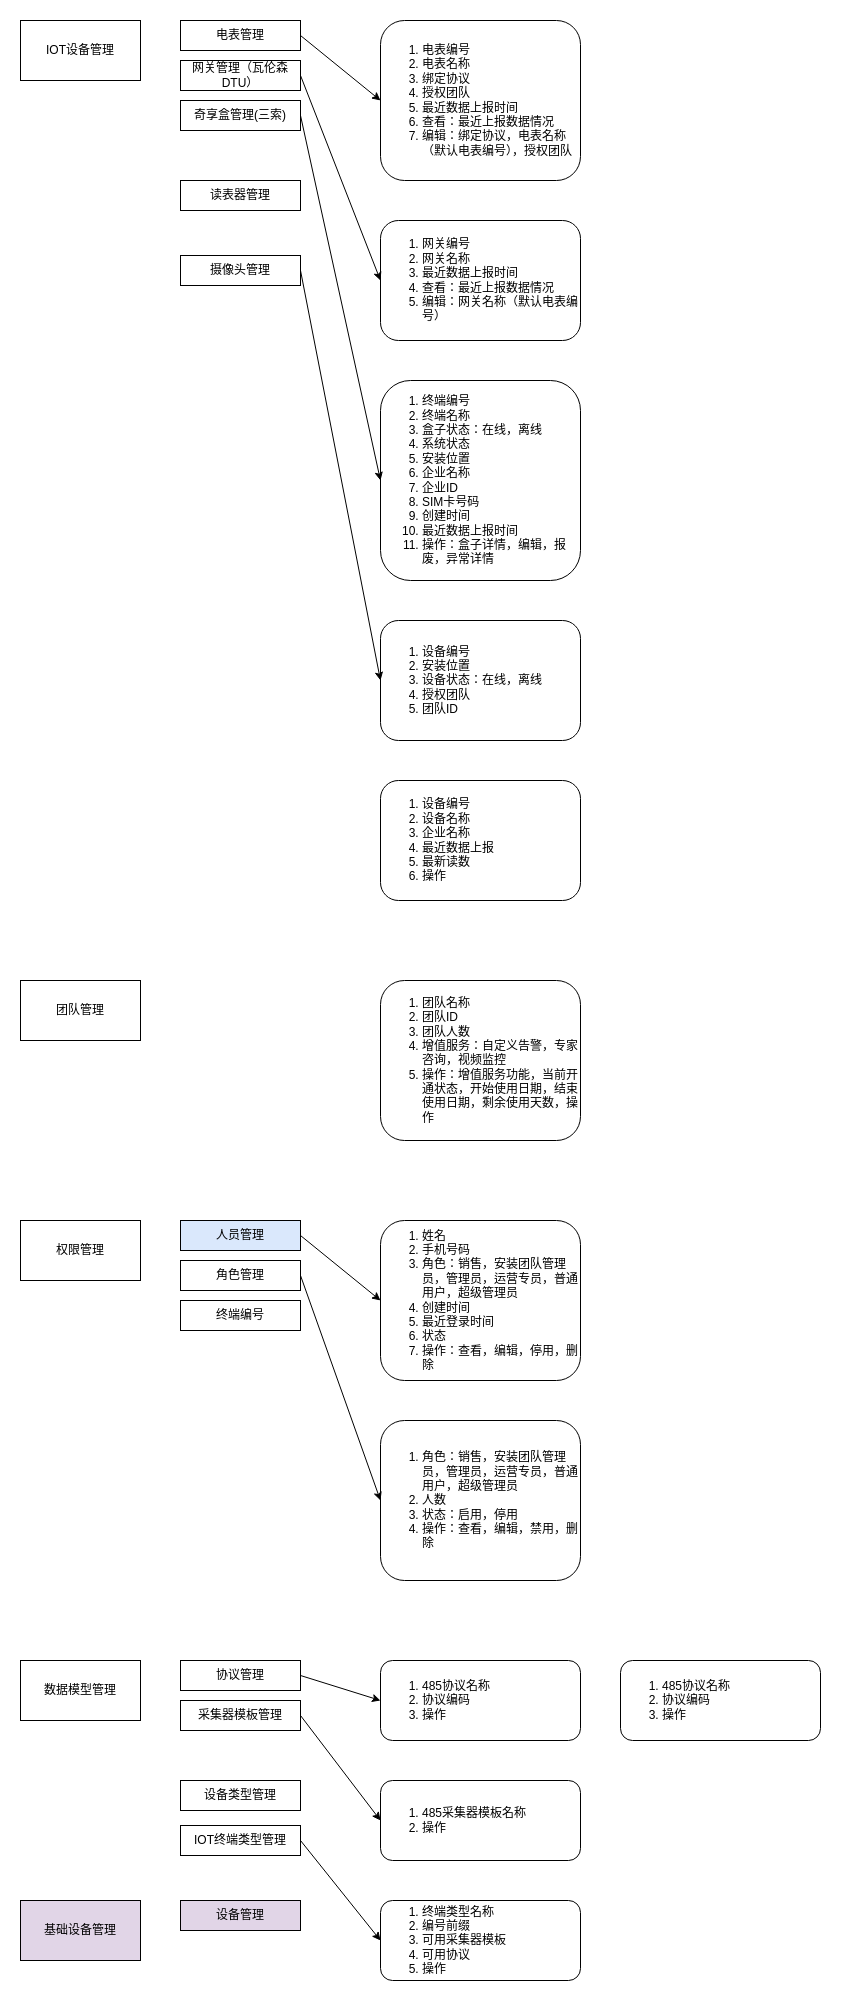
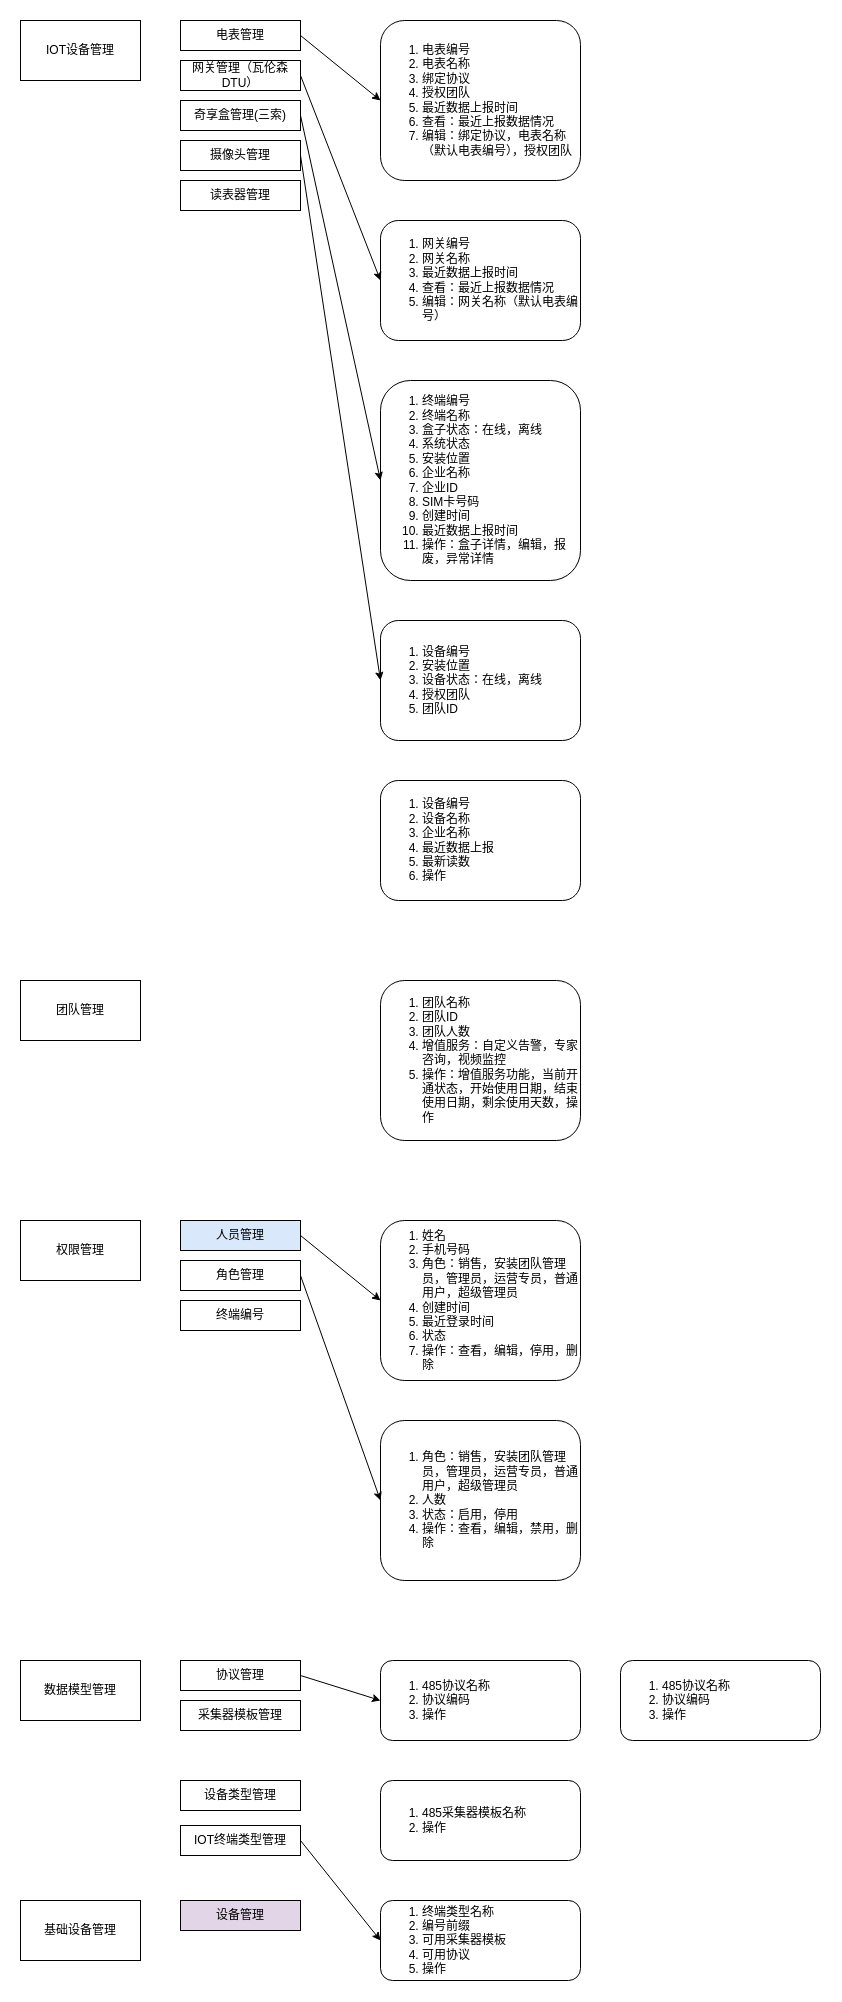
(241, 271) -> (241, 156)
(338, 1765) -> none
(81, 1931) -> (81, 1931)
